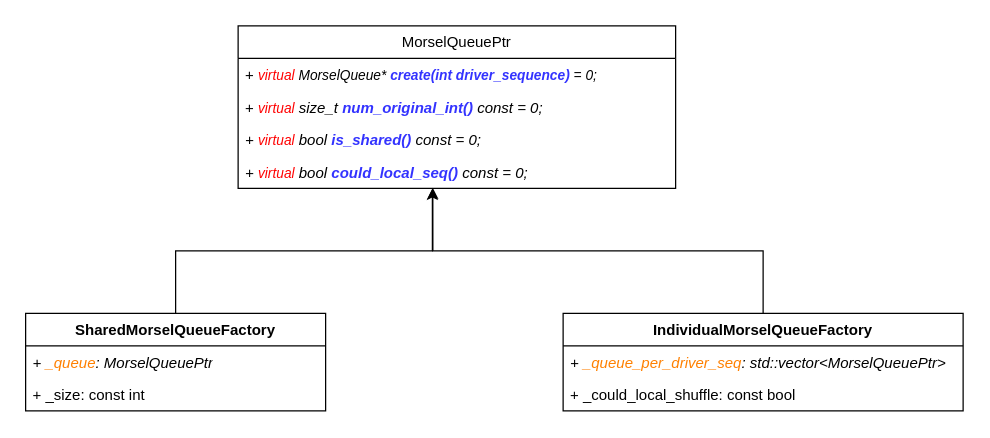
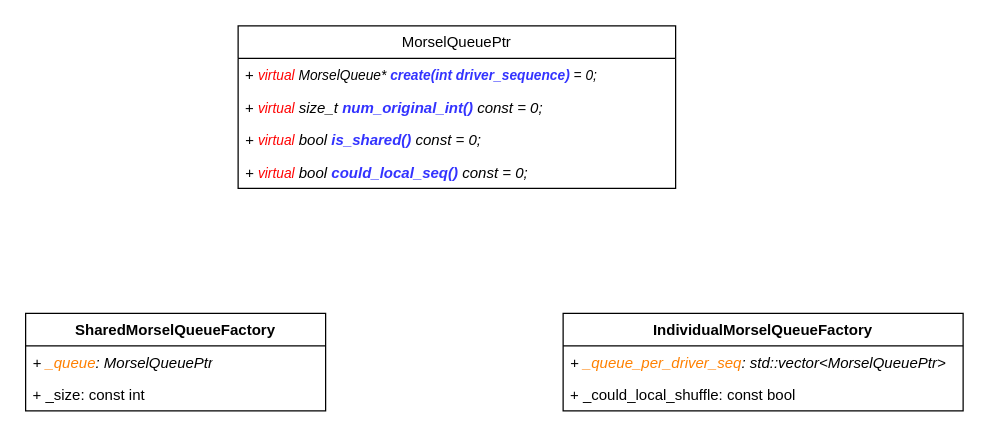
(272, 251) -> none
(629, 251) -> none
